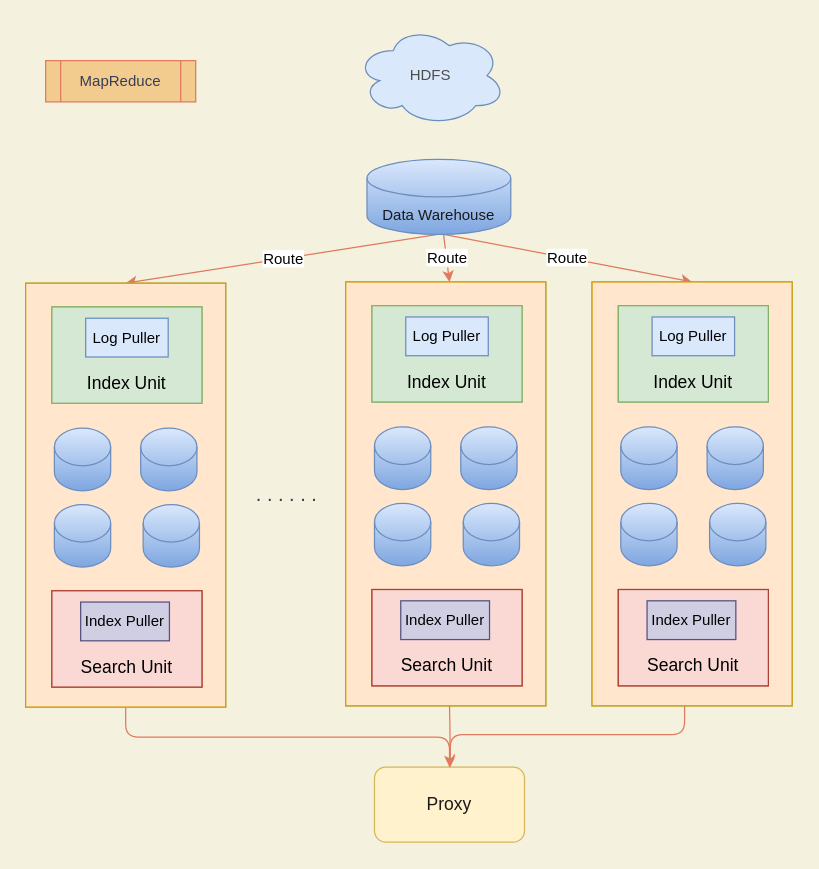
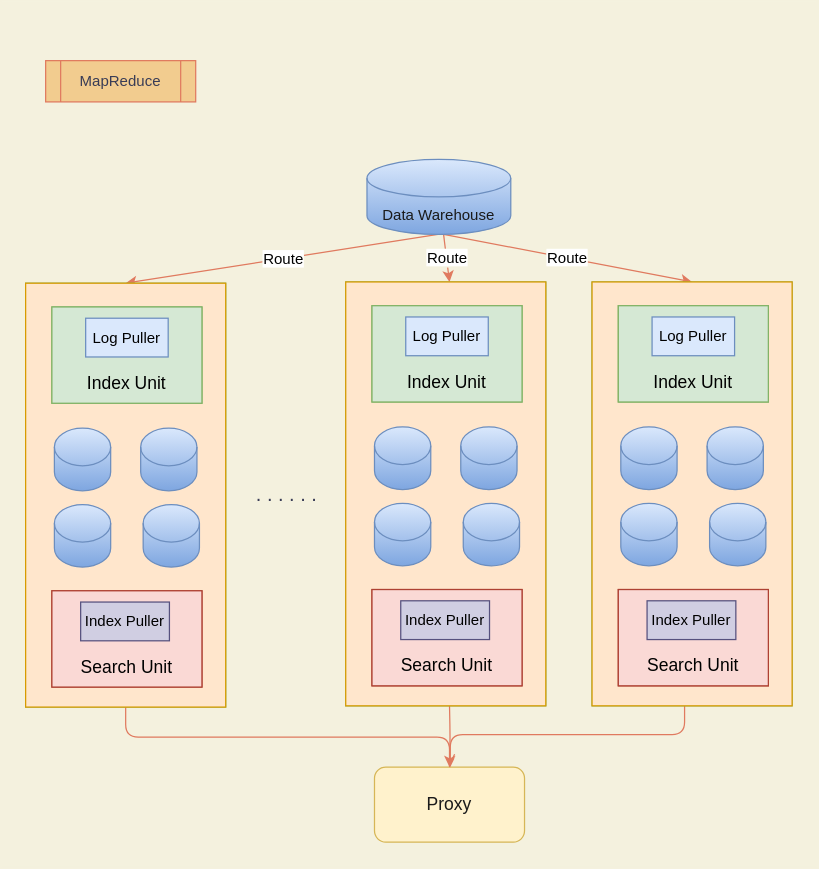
(431, 76) -> none
